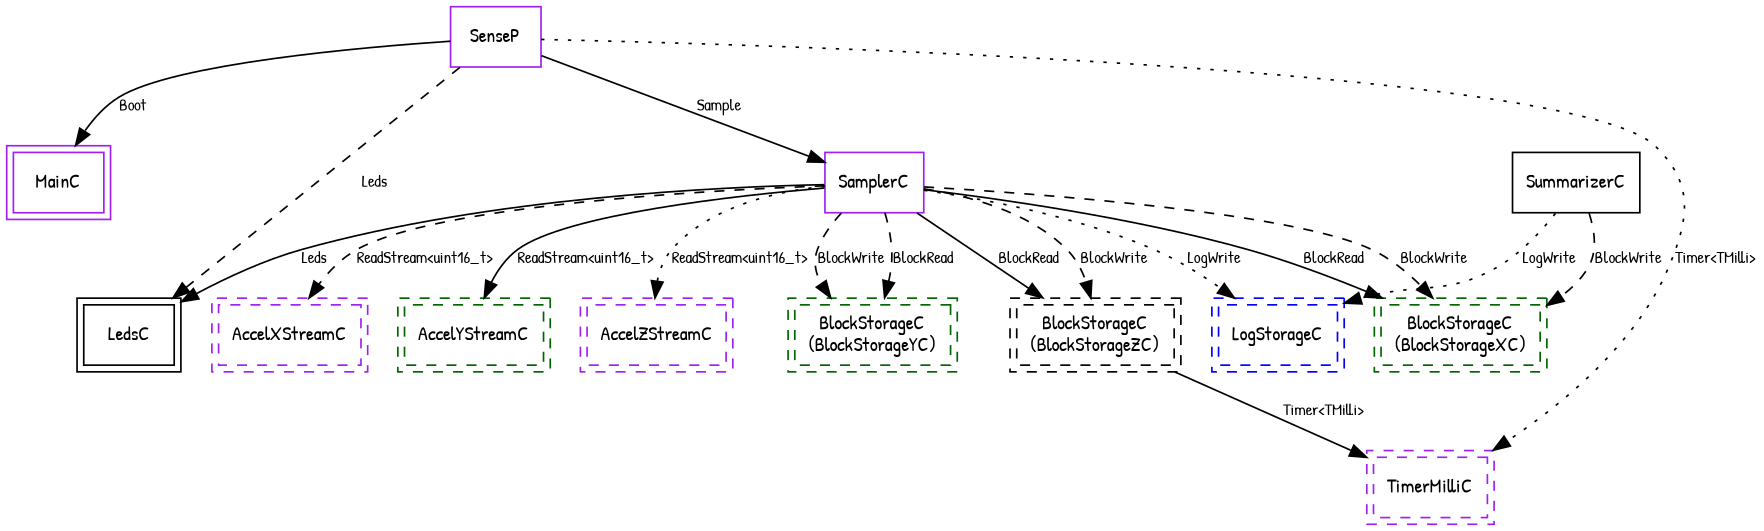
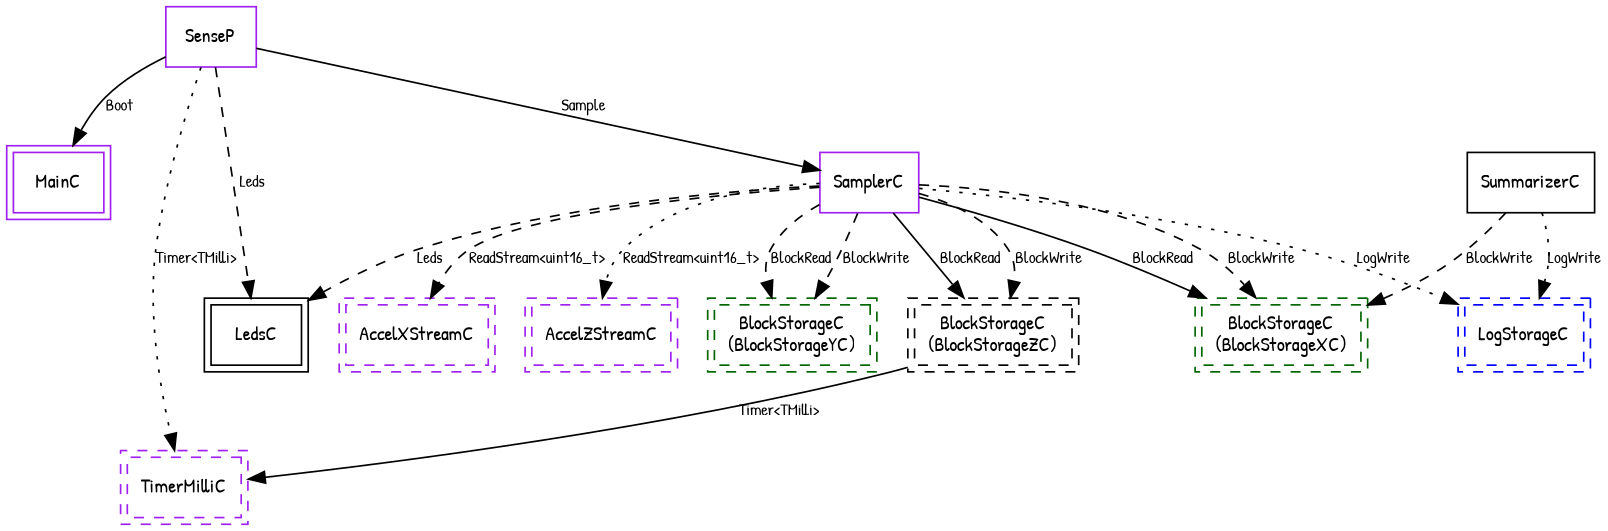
(362, 235) -> (478, 232)
(474, 335) -> none
